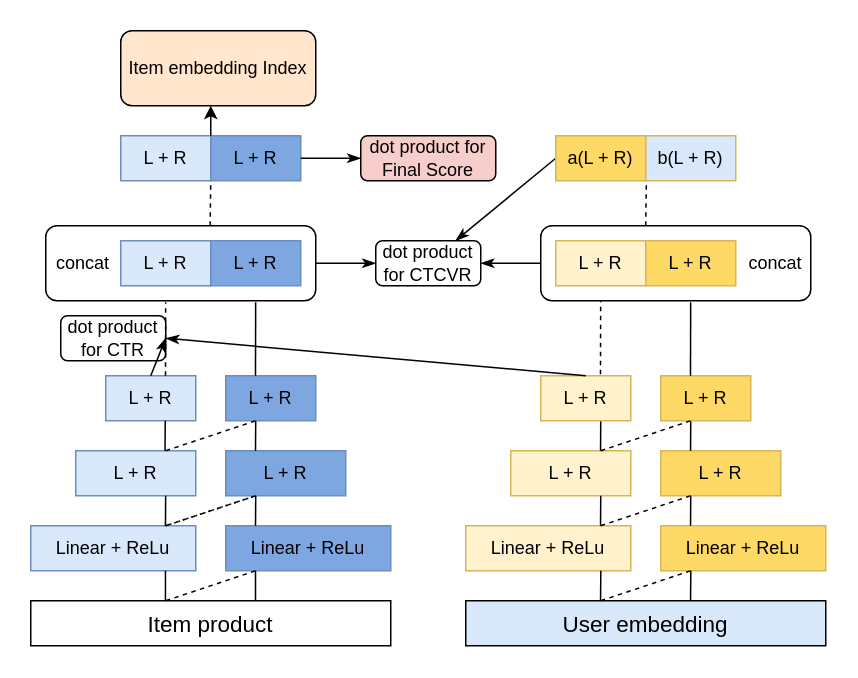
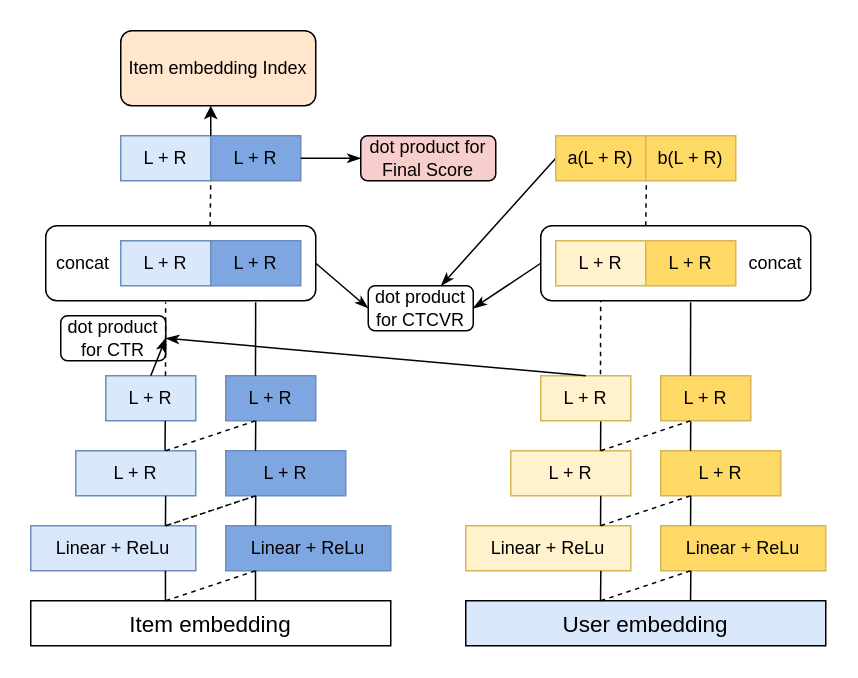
(691, 158) -> (691, 158)
(428, 263) -> (421, 308)
(211, 623) -> (211, 623)
